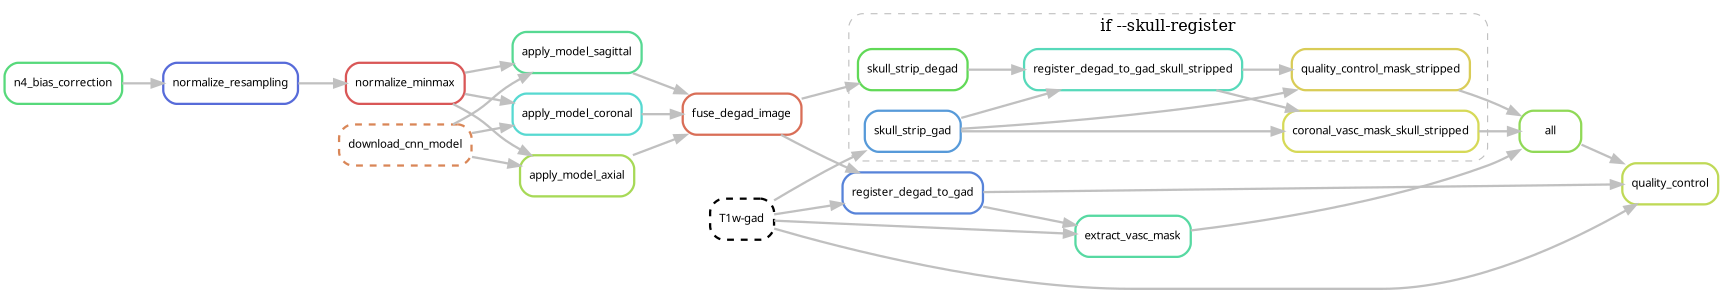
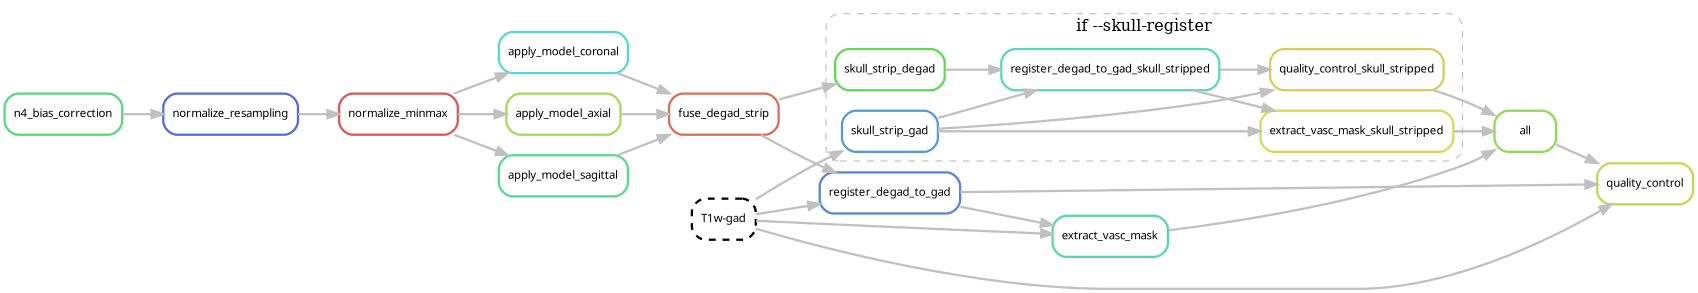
(1381, 70) -> (1357, 70)
(742, 114) -> (724, 114)
(1381, 131) -> (1357, 131)
(405, 145) -> none
